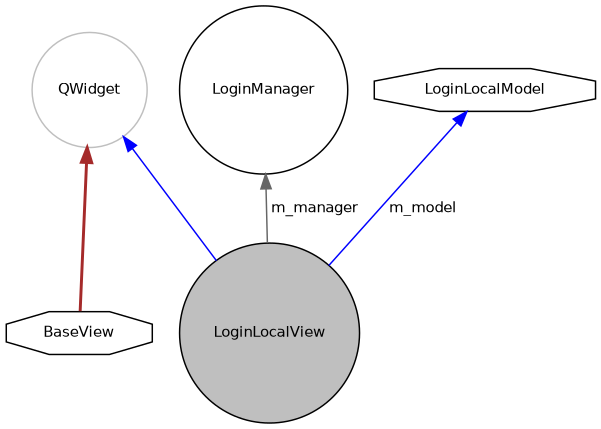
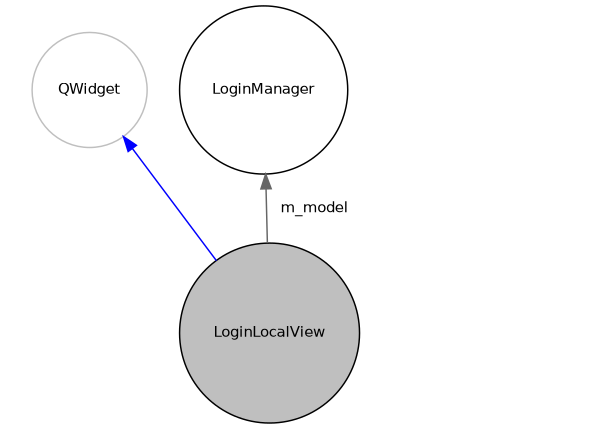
(485, 90) -> none
(312, 209) -> (312, 209)
(79, 333) -> none
